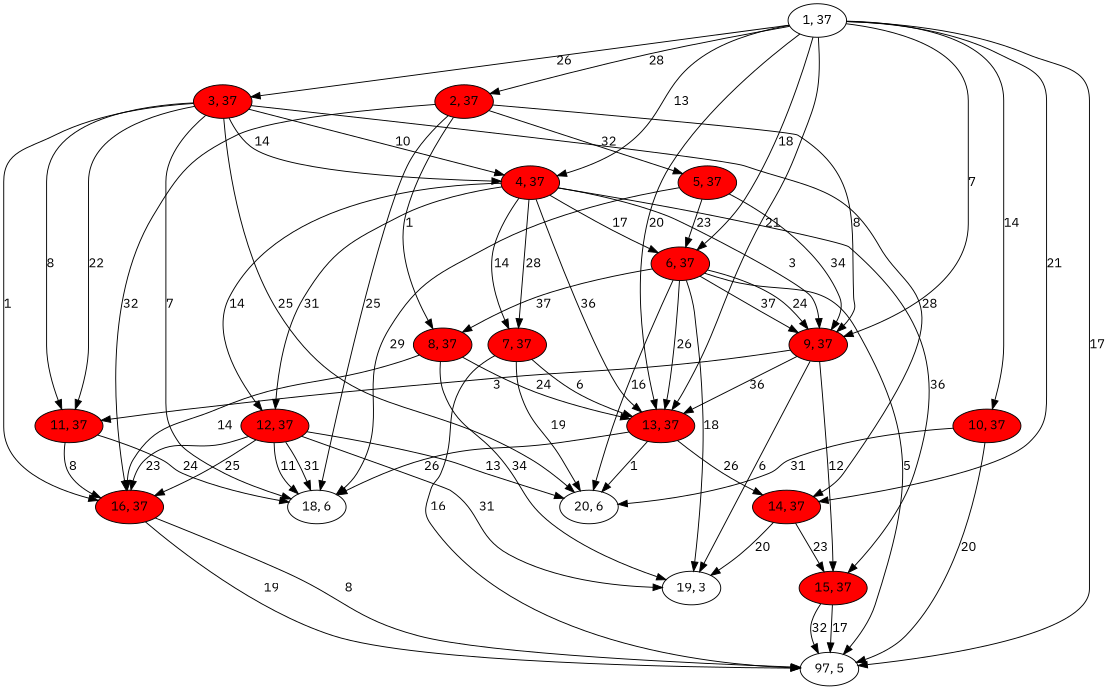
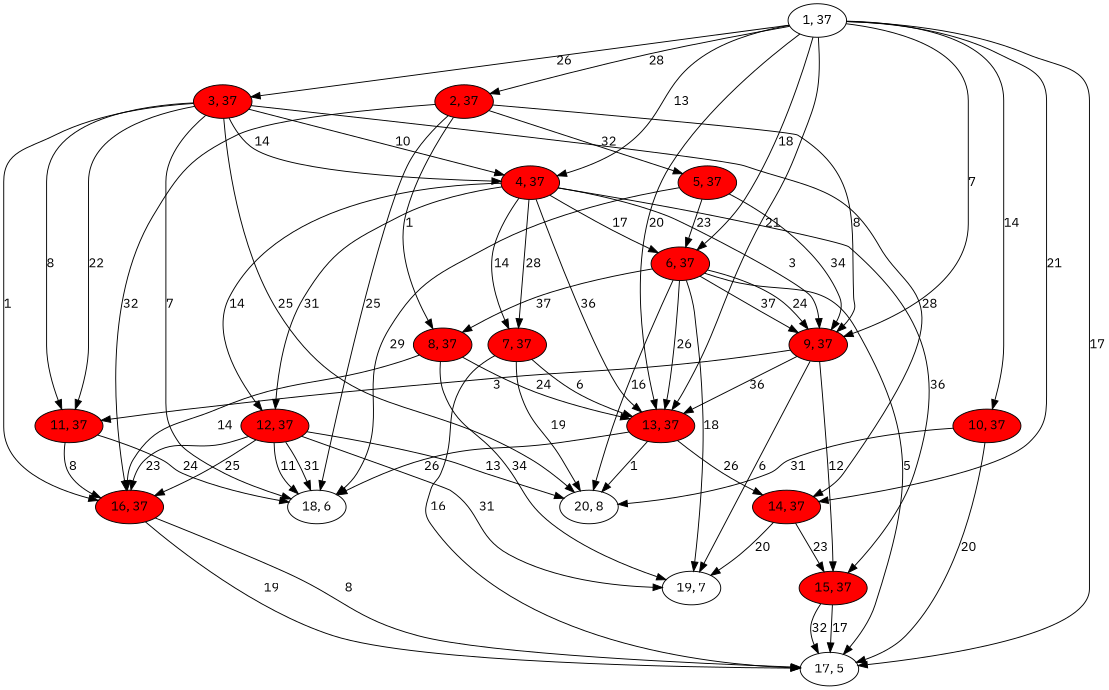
(589, 507) -> (589, 507)
(692, 588) -> (692, 588)
(829, 669) -> (829, 669)
